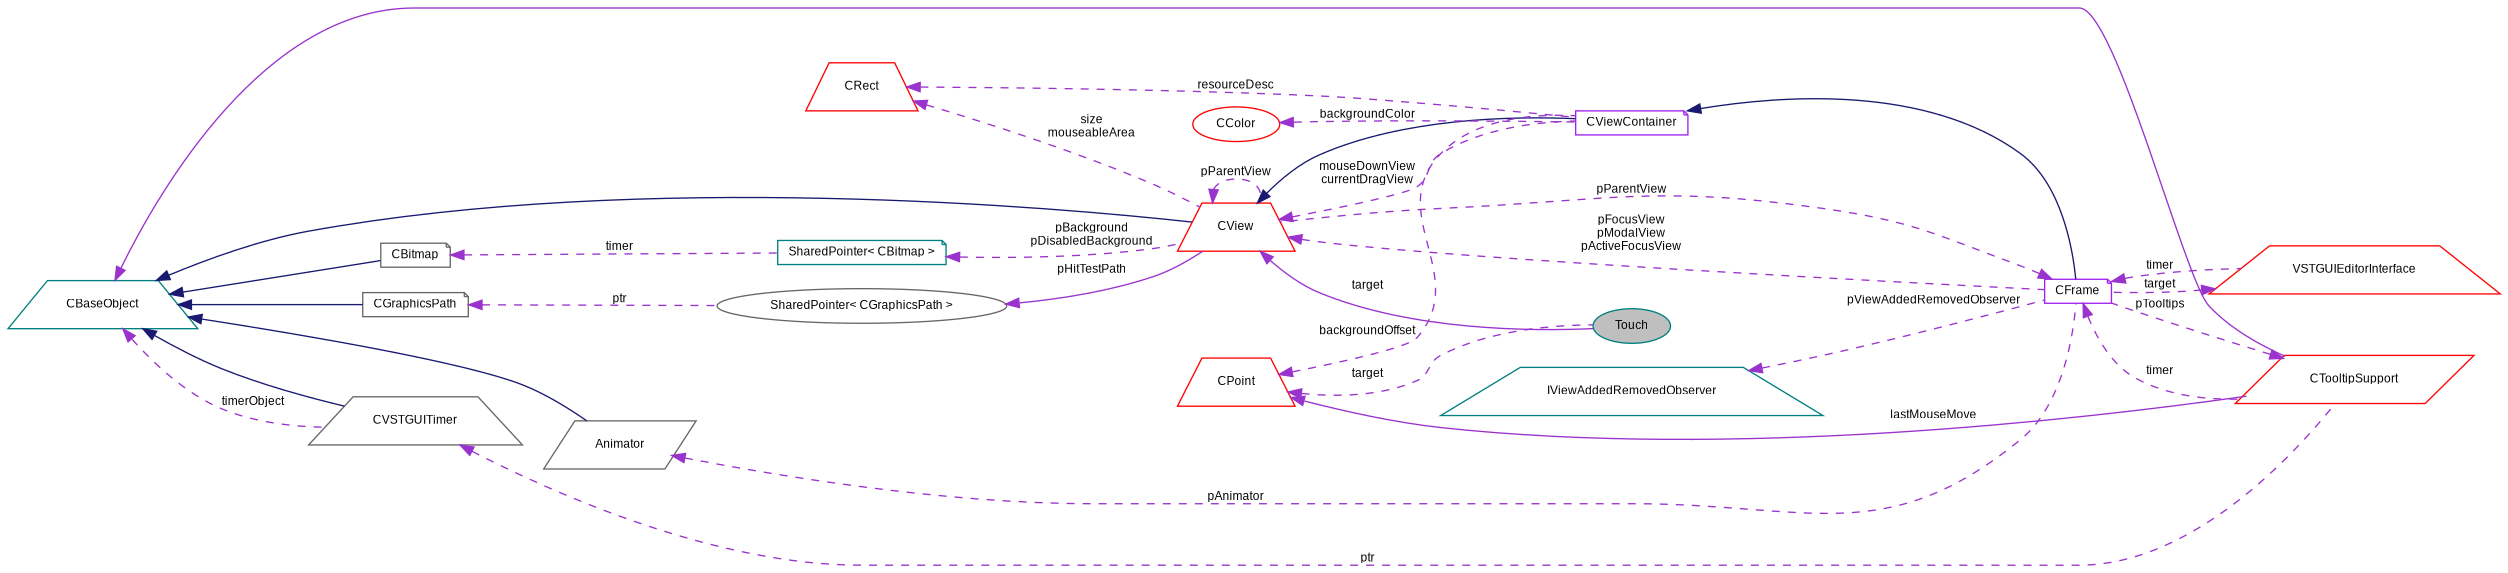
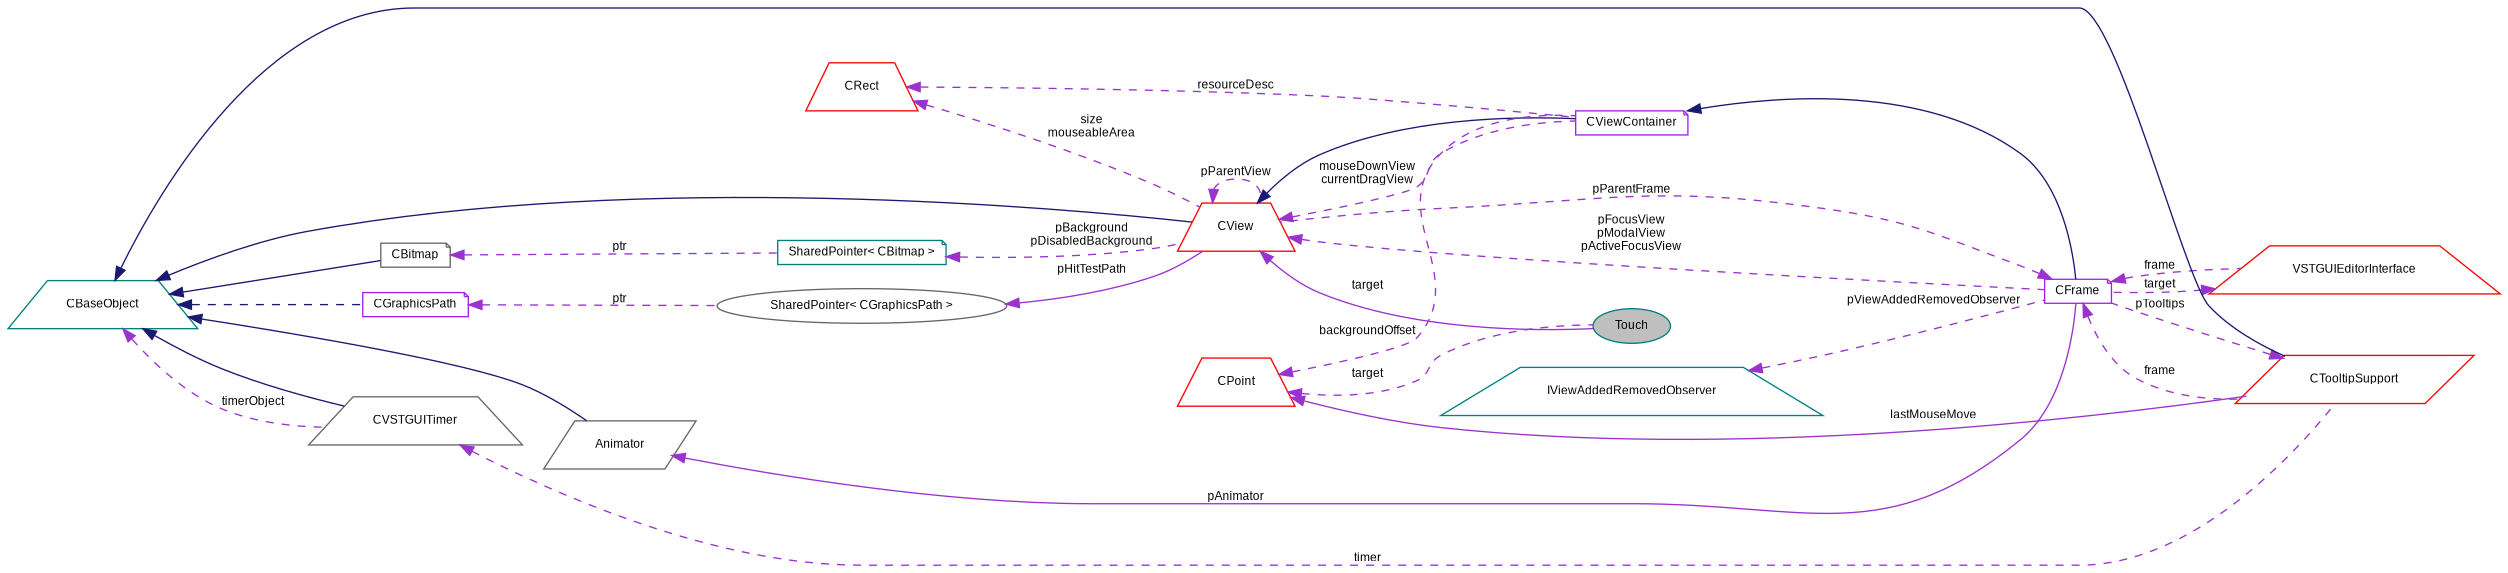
(1251, 8) -> (1251, 8)
(1236, 124) -> none
(1632, 190) -> (1632, 190)
(620, 247) -> (620, 247)
(2160, 266) -> (2160, 266)
(277, 305) -> (277, 305)
(416, 305) -> (416, 305)
(2160, 371) -> (2160, 371)
(1436, 504) -> (1436, 504)
(1368, 558) -> (1368, 558)
